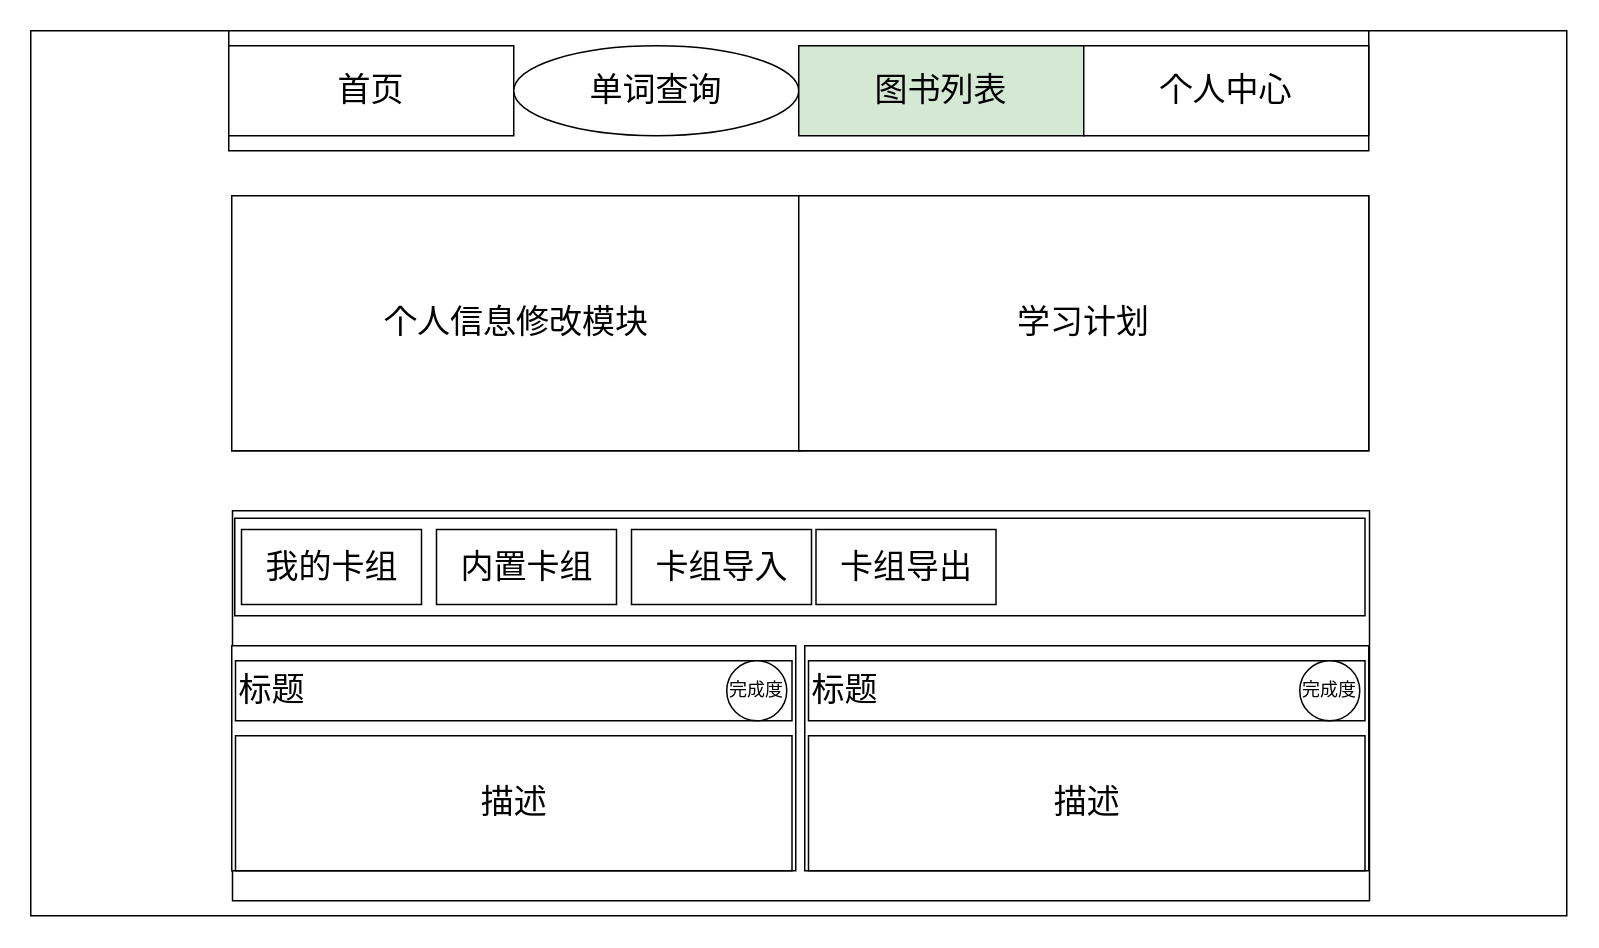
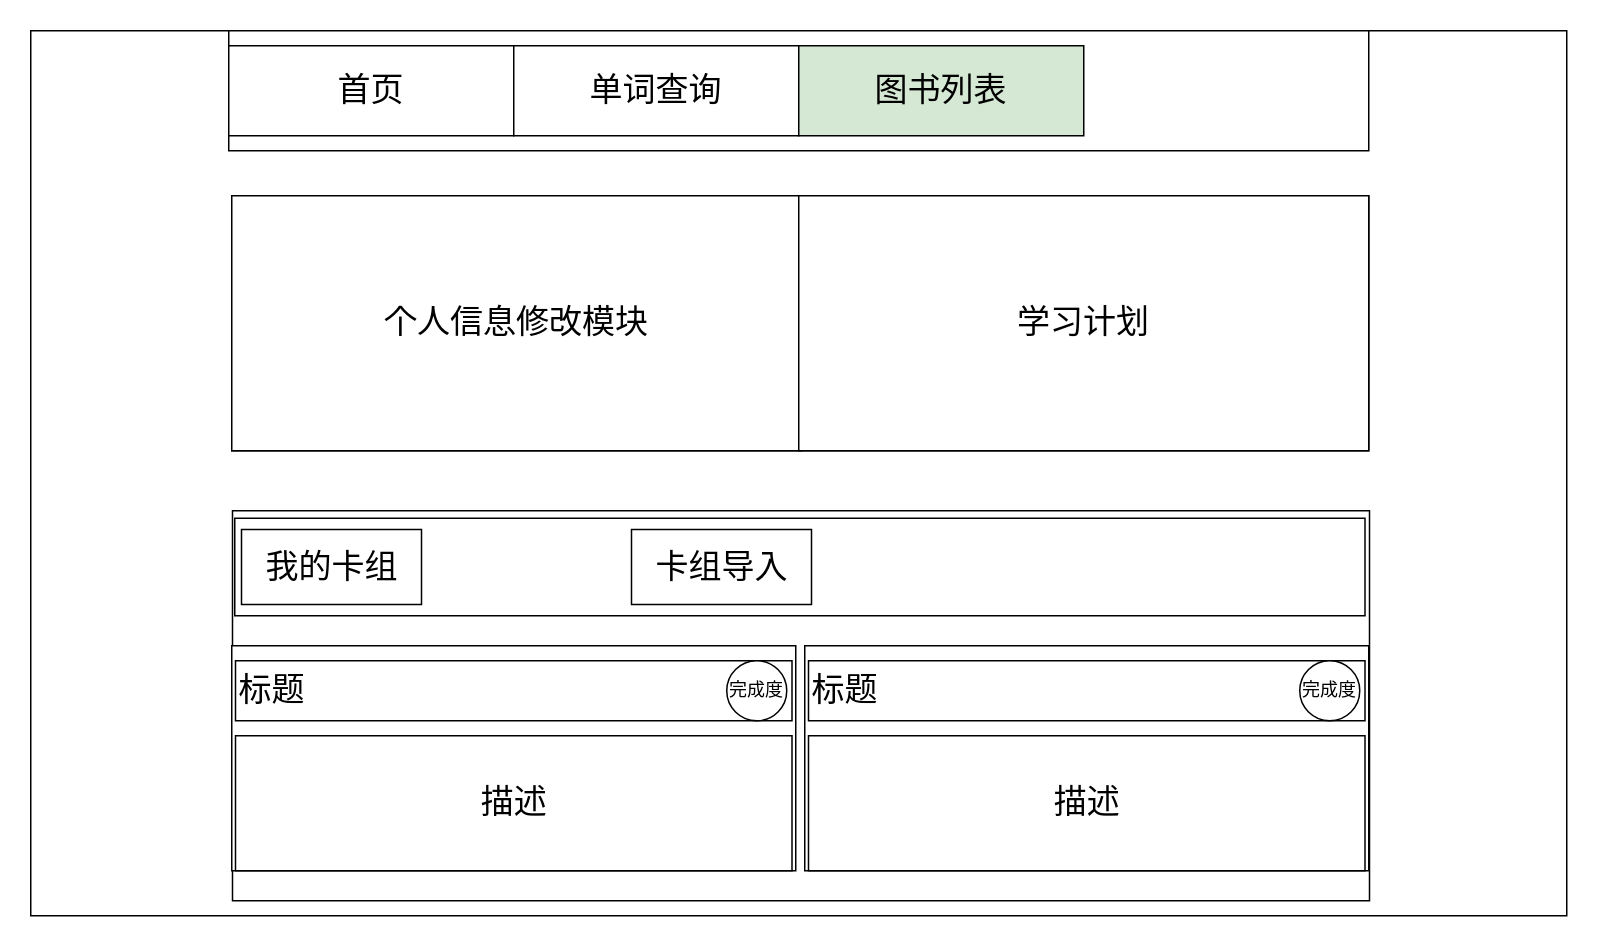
(656, 91) -> (656, 91)
(1226, 91) -> none
(527, 567) -> none
(906, 567) -> none
